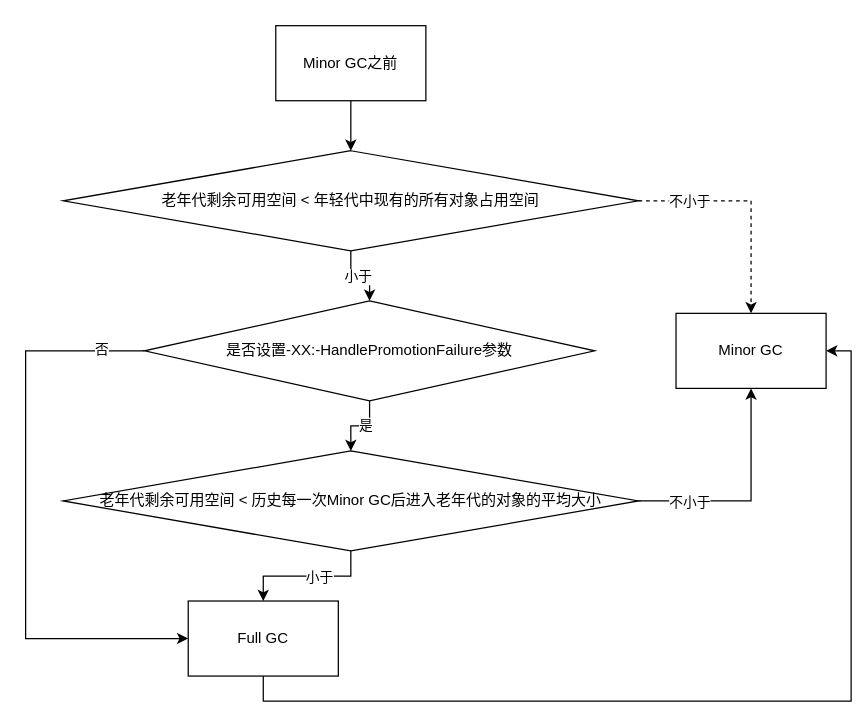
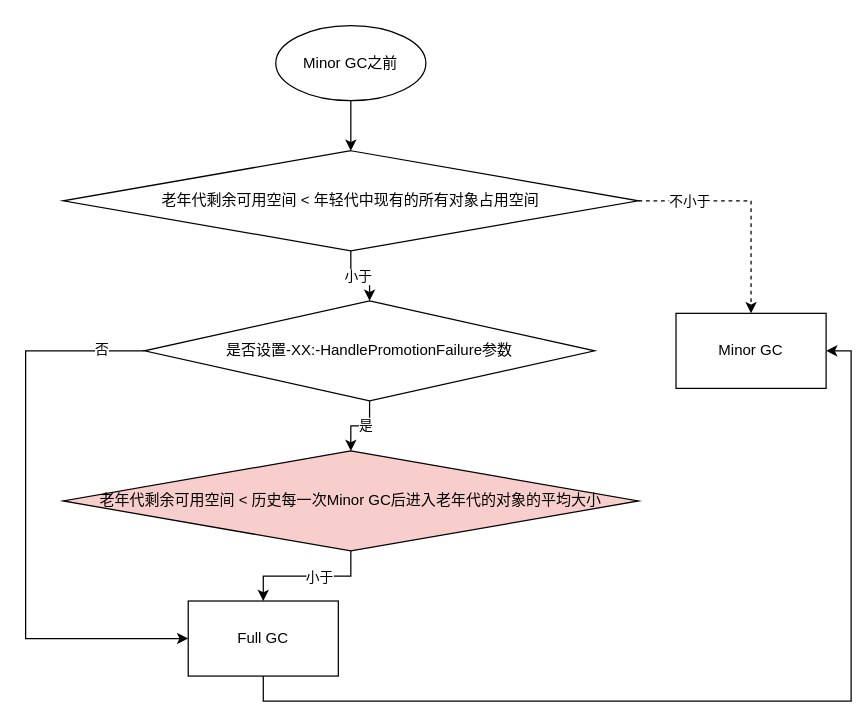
(351, 63) -> (351, 63)
(351, 501) -> (351, 501)
(747, 501) -> none
